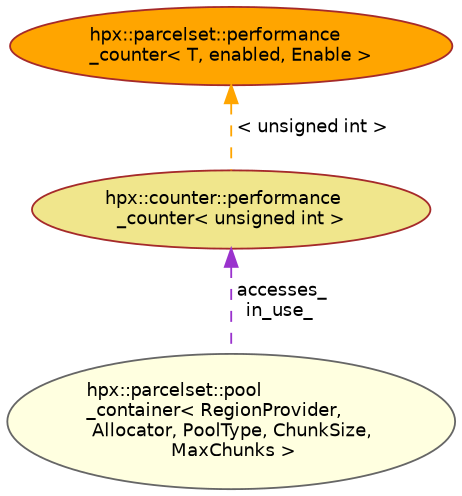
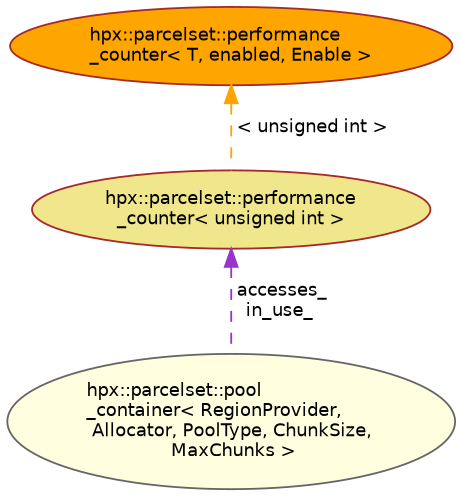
(231, 210) -> (231, 210)
